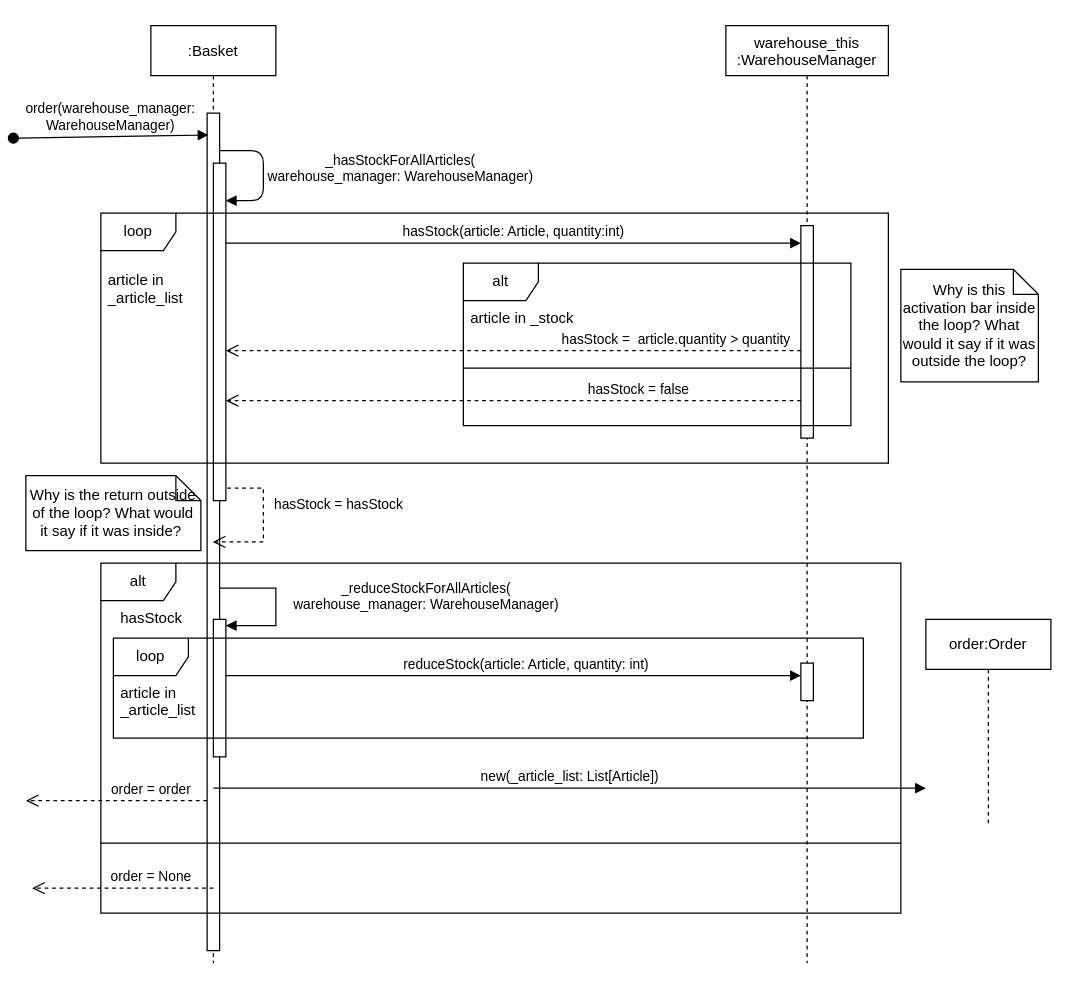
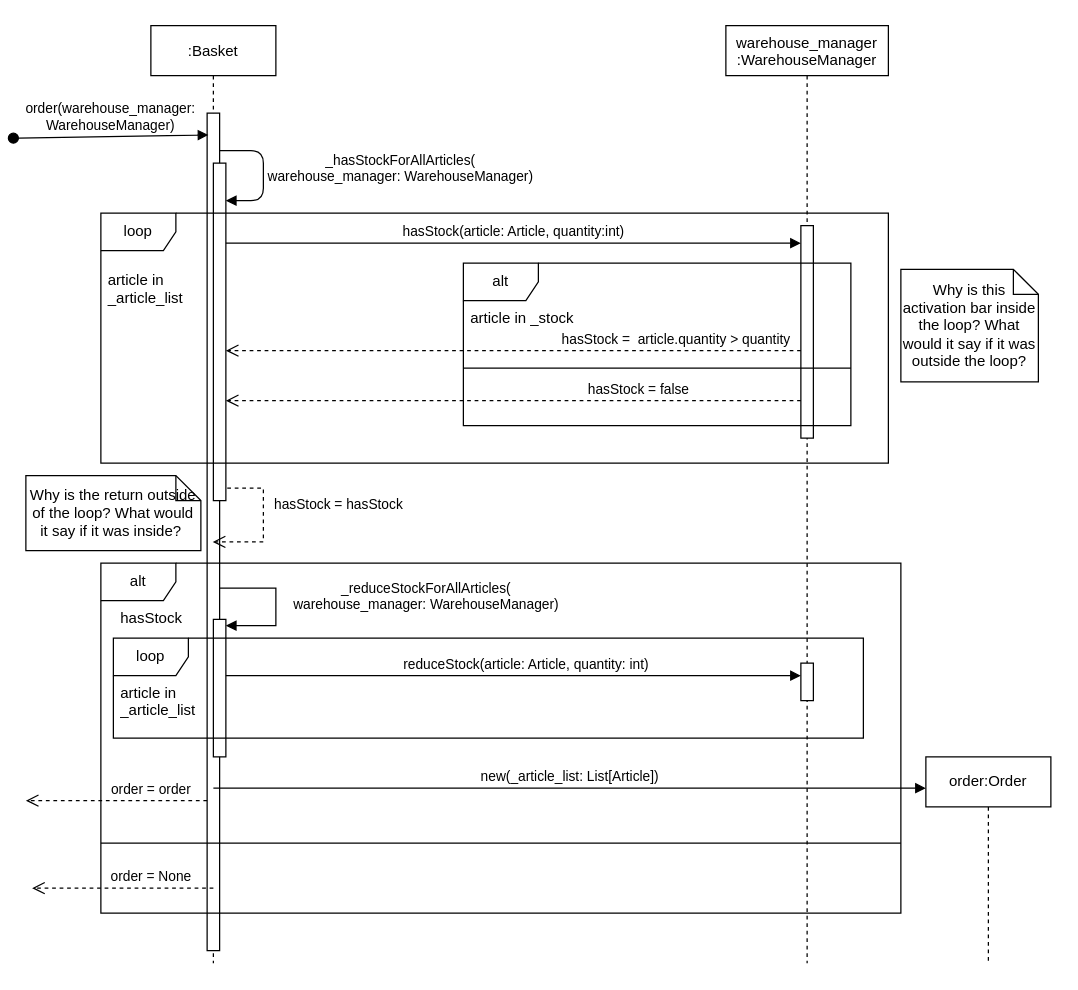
(806, 43) -> (806, 43)
(988, 723) -> (988, 860)
